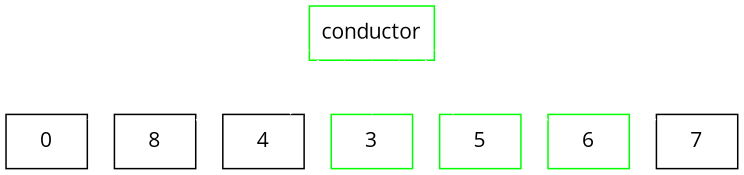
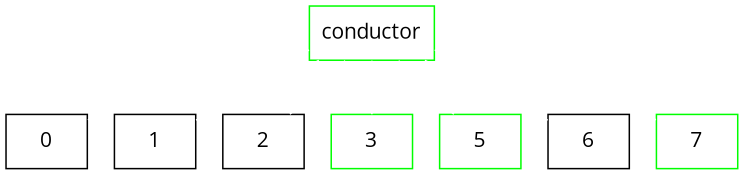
(155, 142) -> (155, 142)
(263, 142) -> (263, 142)
(589, 142) -> (589, 142)
(697, 142) -> (697, 142)
